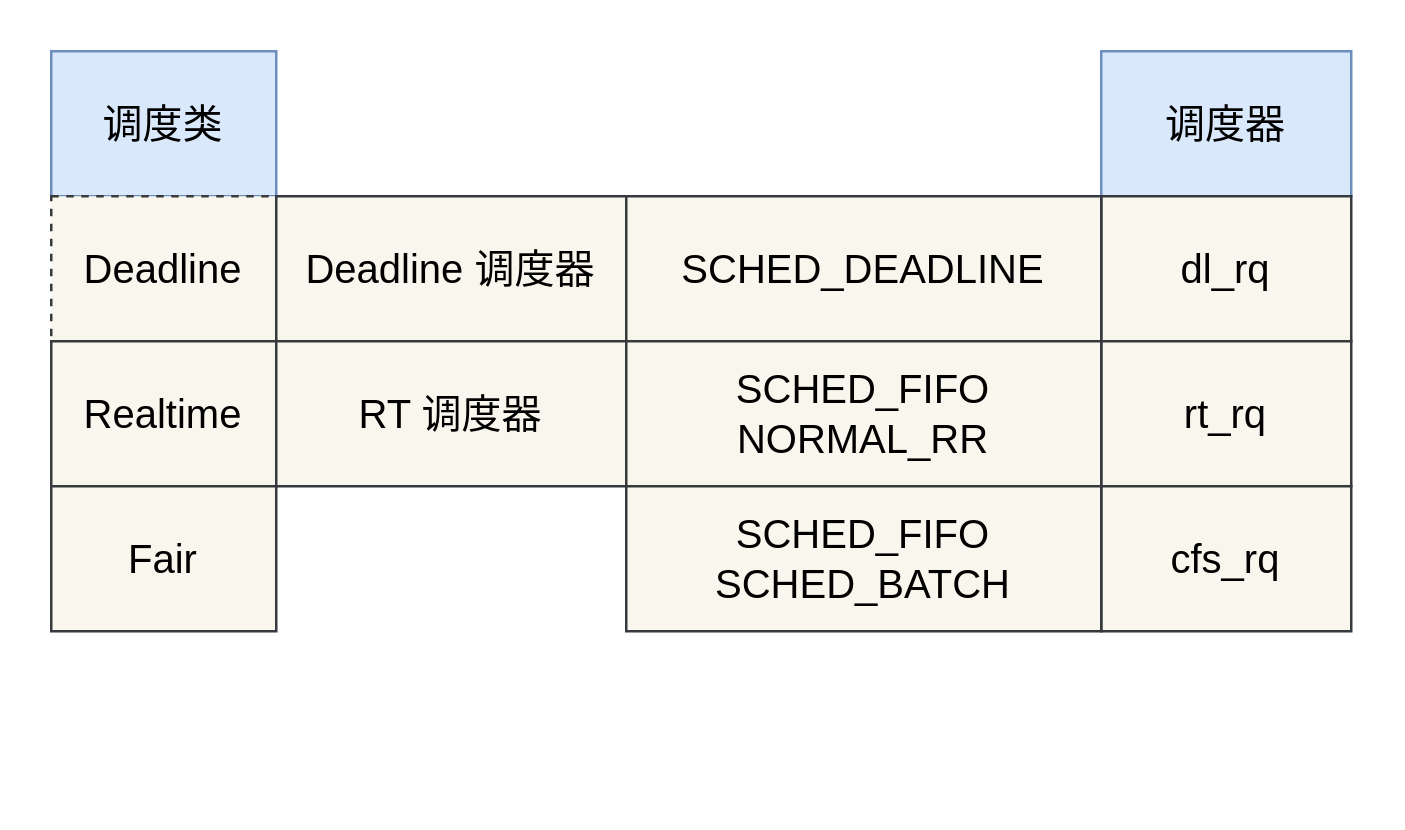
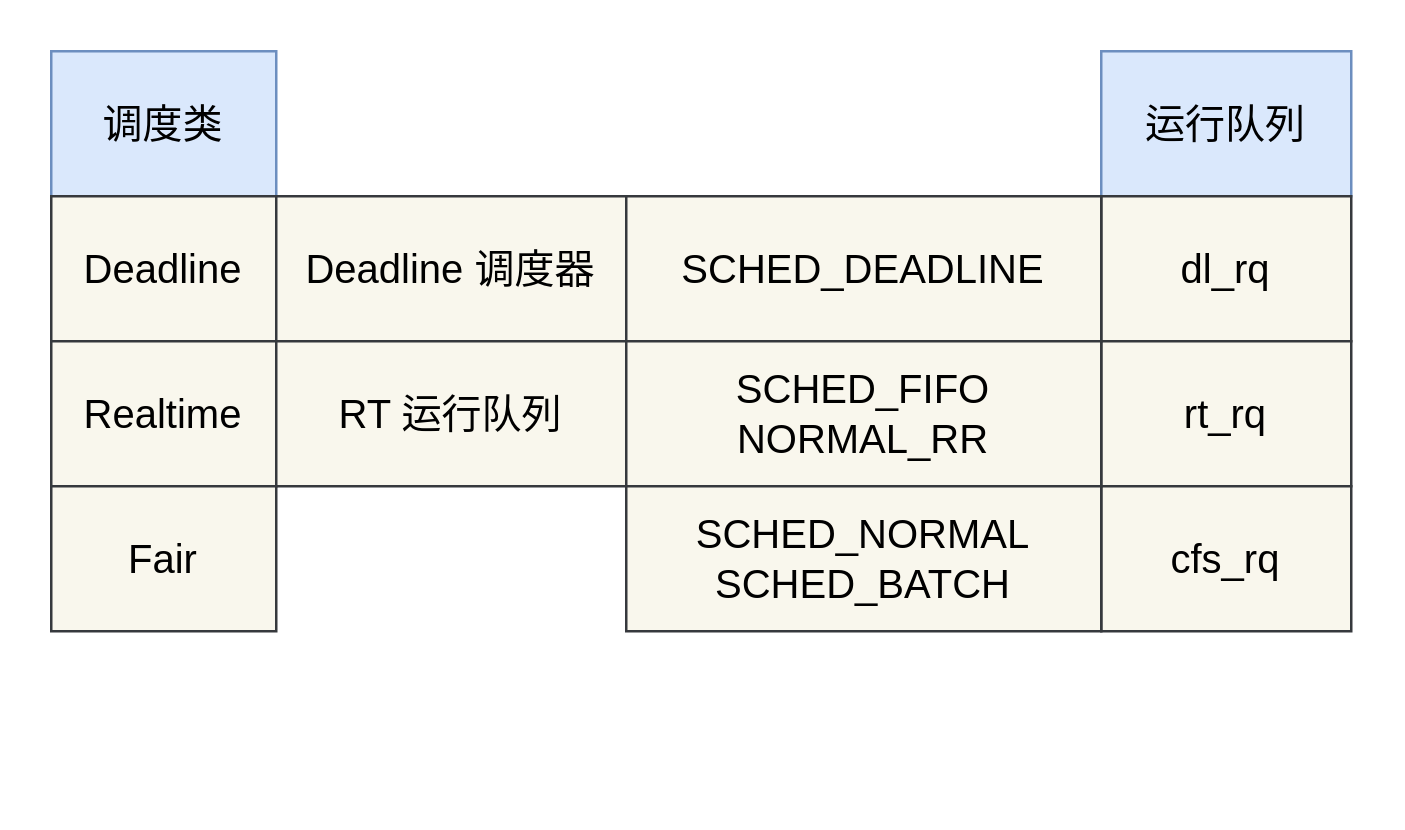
(1226, 124) -> (1226, 124)
(164, 269) -> (164, 269)
(451, 414) -> (451, 414)
(864, 559) -> (864, 559)
